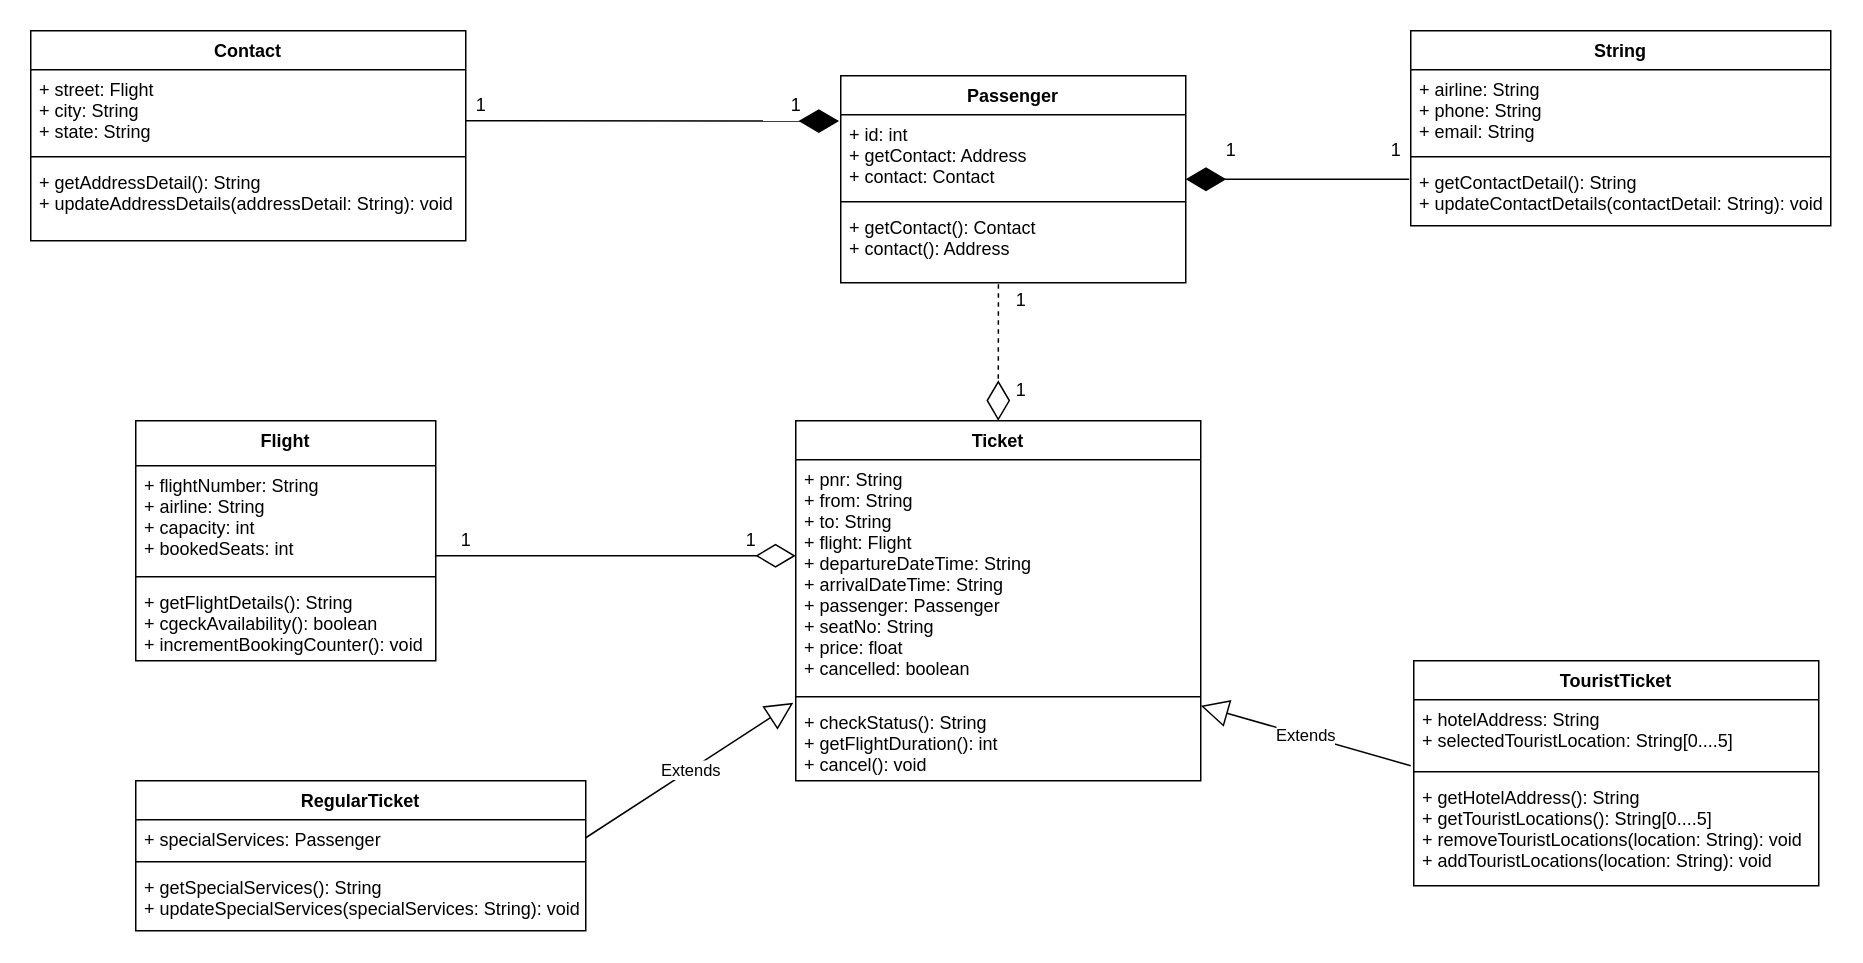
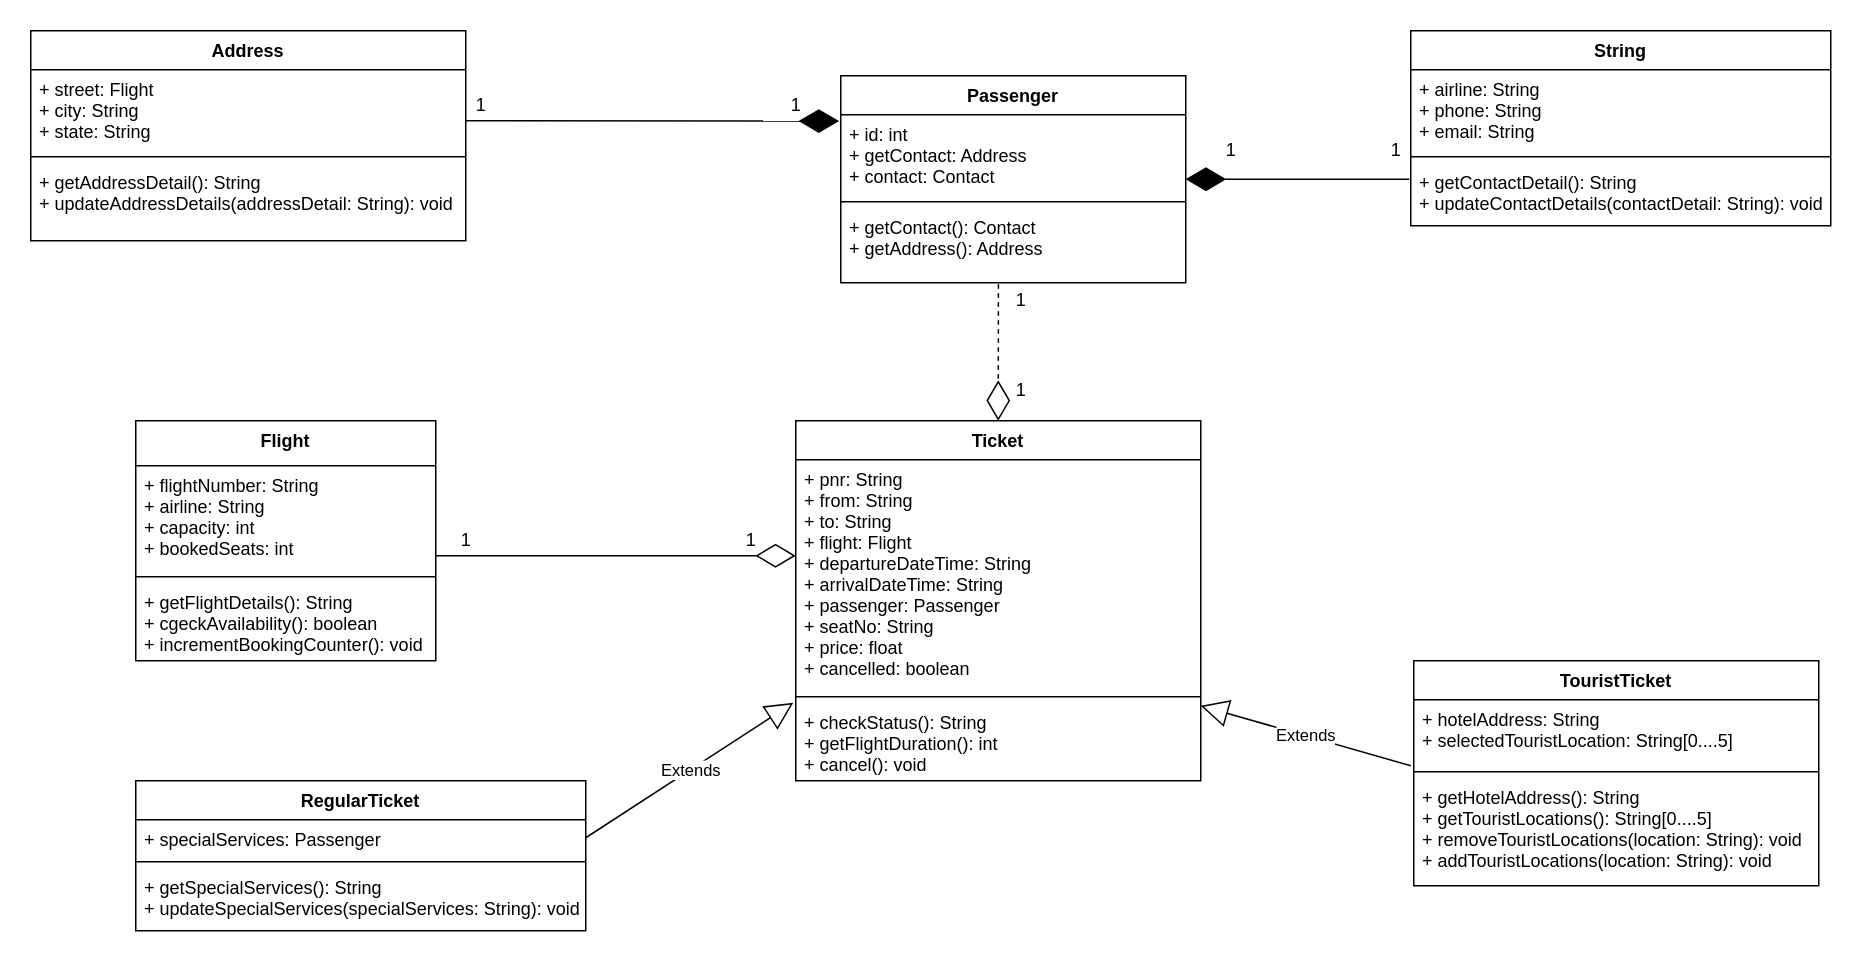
(248, 51) -> (248, 51)
(958, 228) -> (958, 228)
